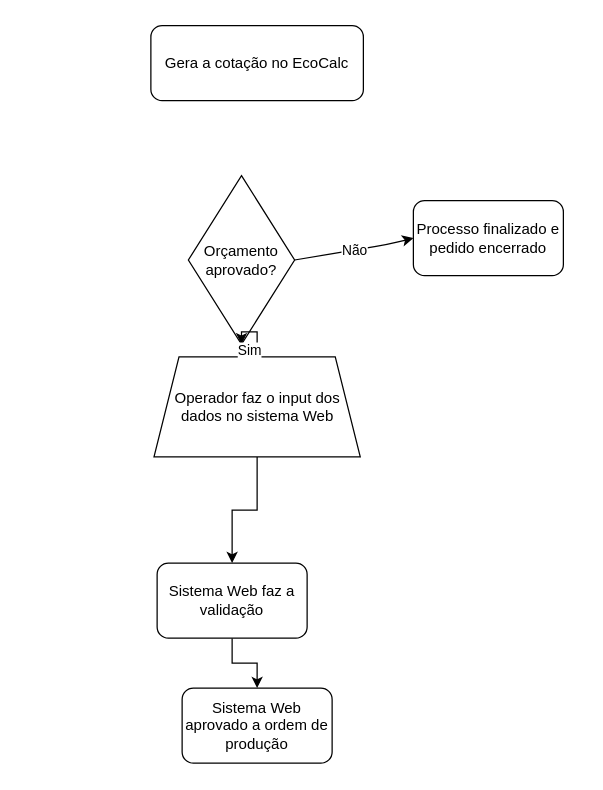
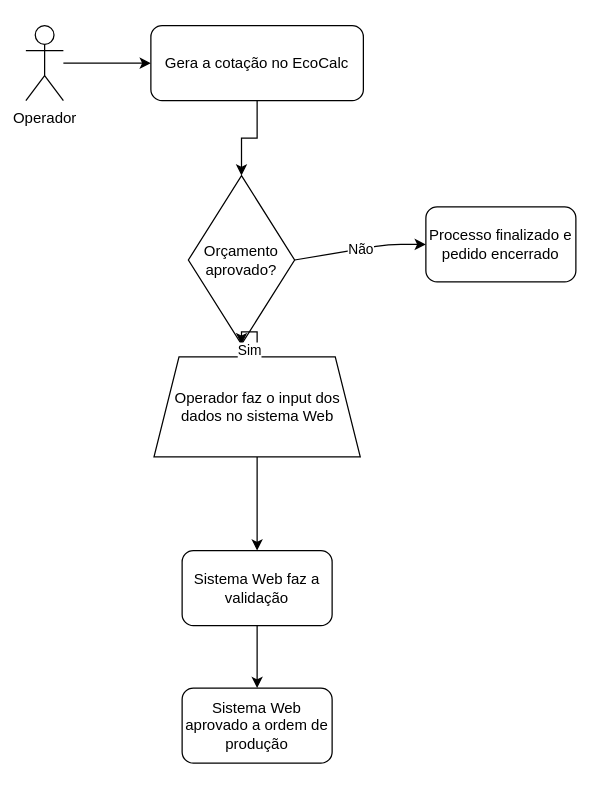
none -> (44, 63)
none -> (102, 63)
none -> (254, 138)
(488, 238) -> (501, 244)
(232, 601) -> (257, 588)
